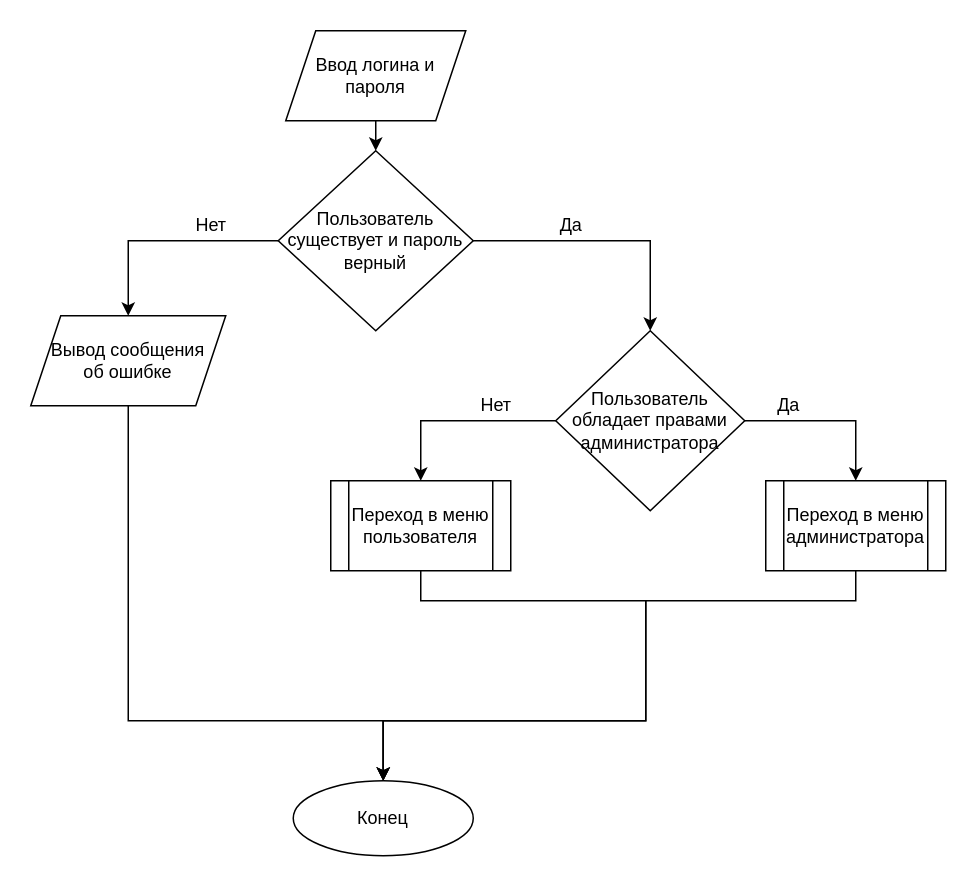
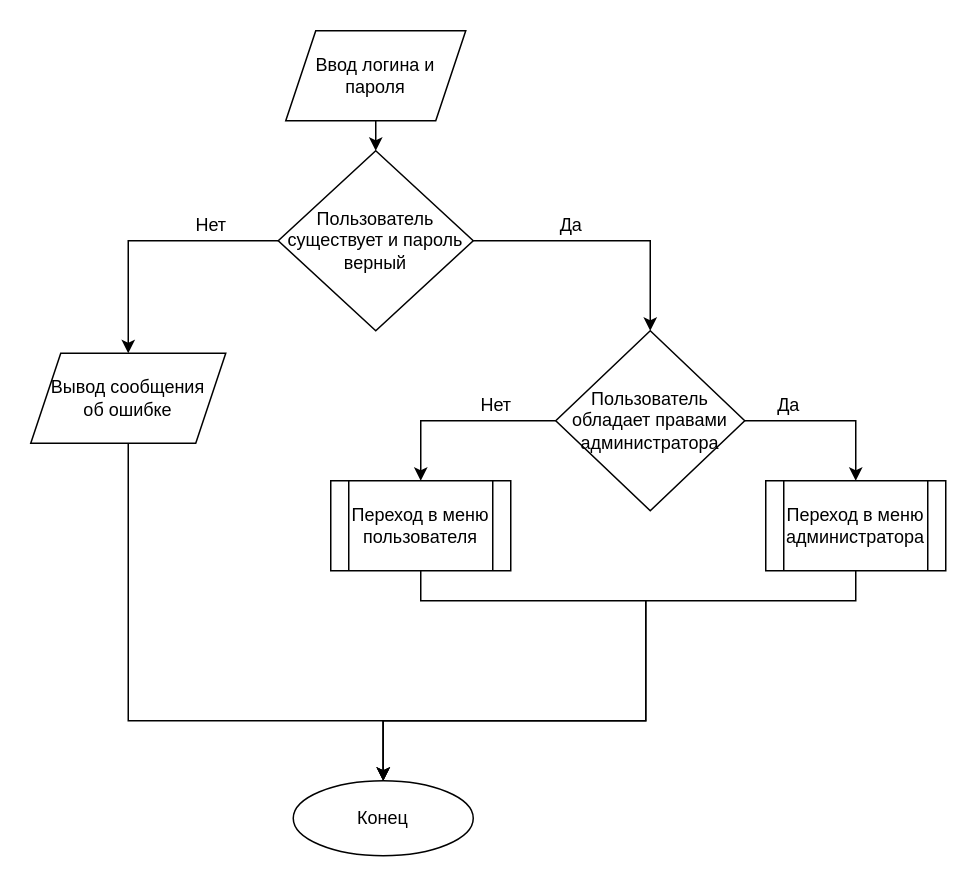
(128, 361) -> (128, 398)
